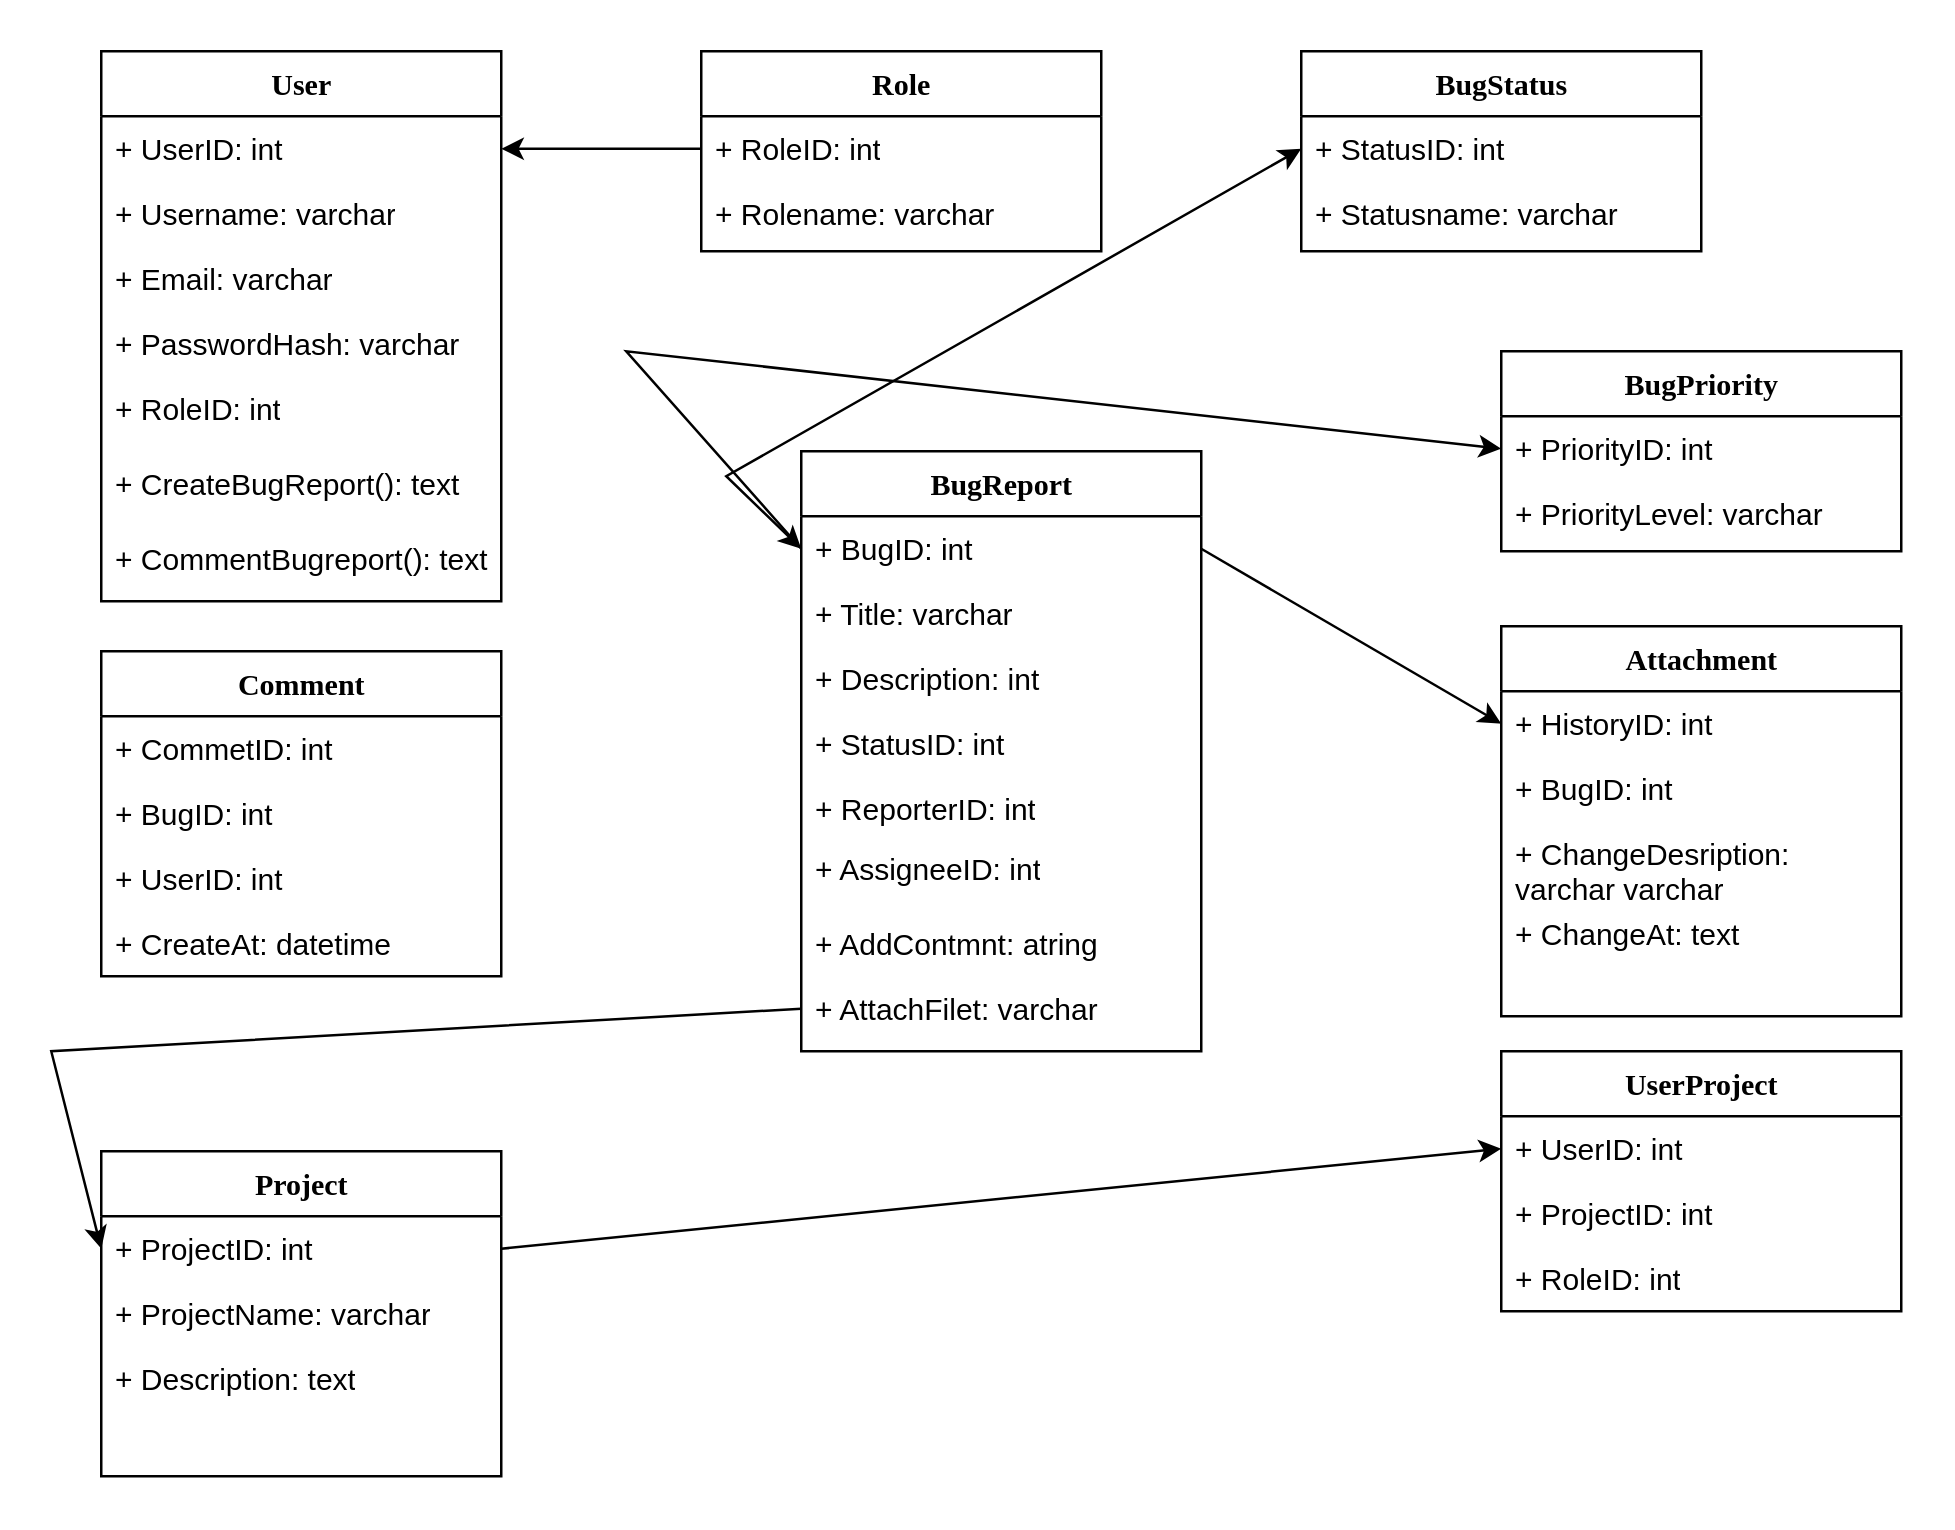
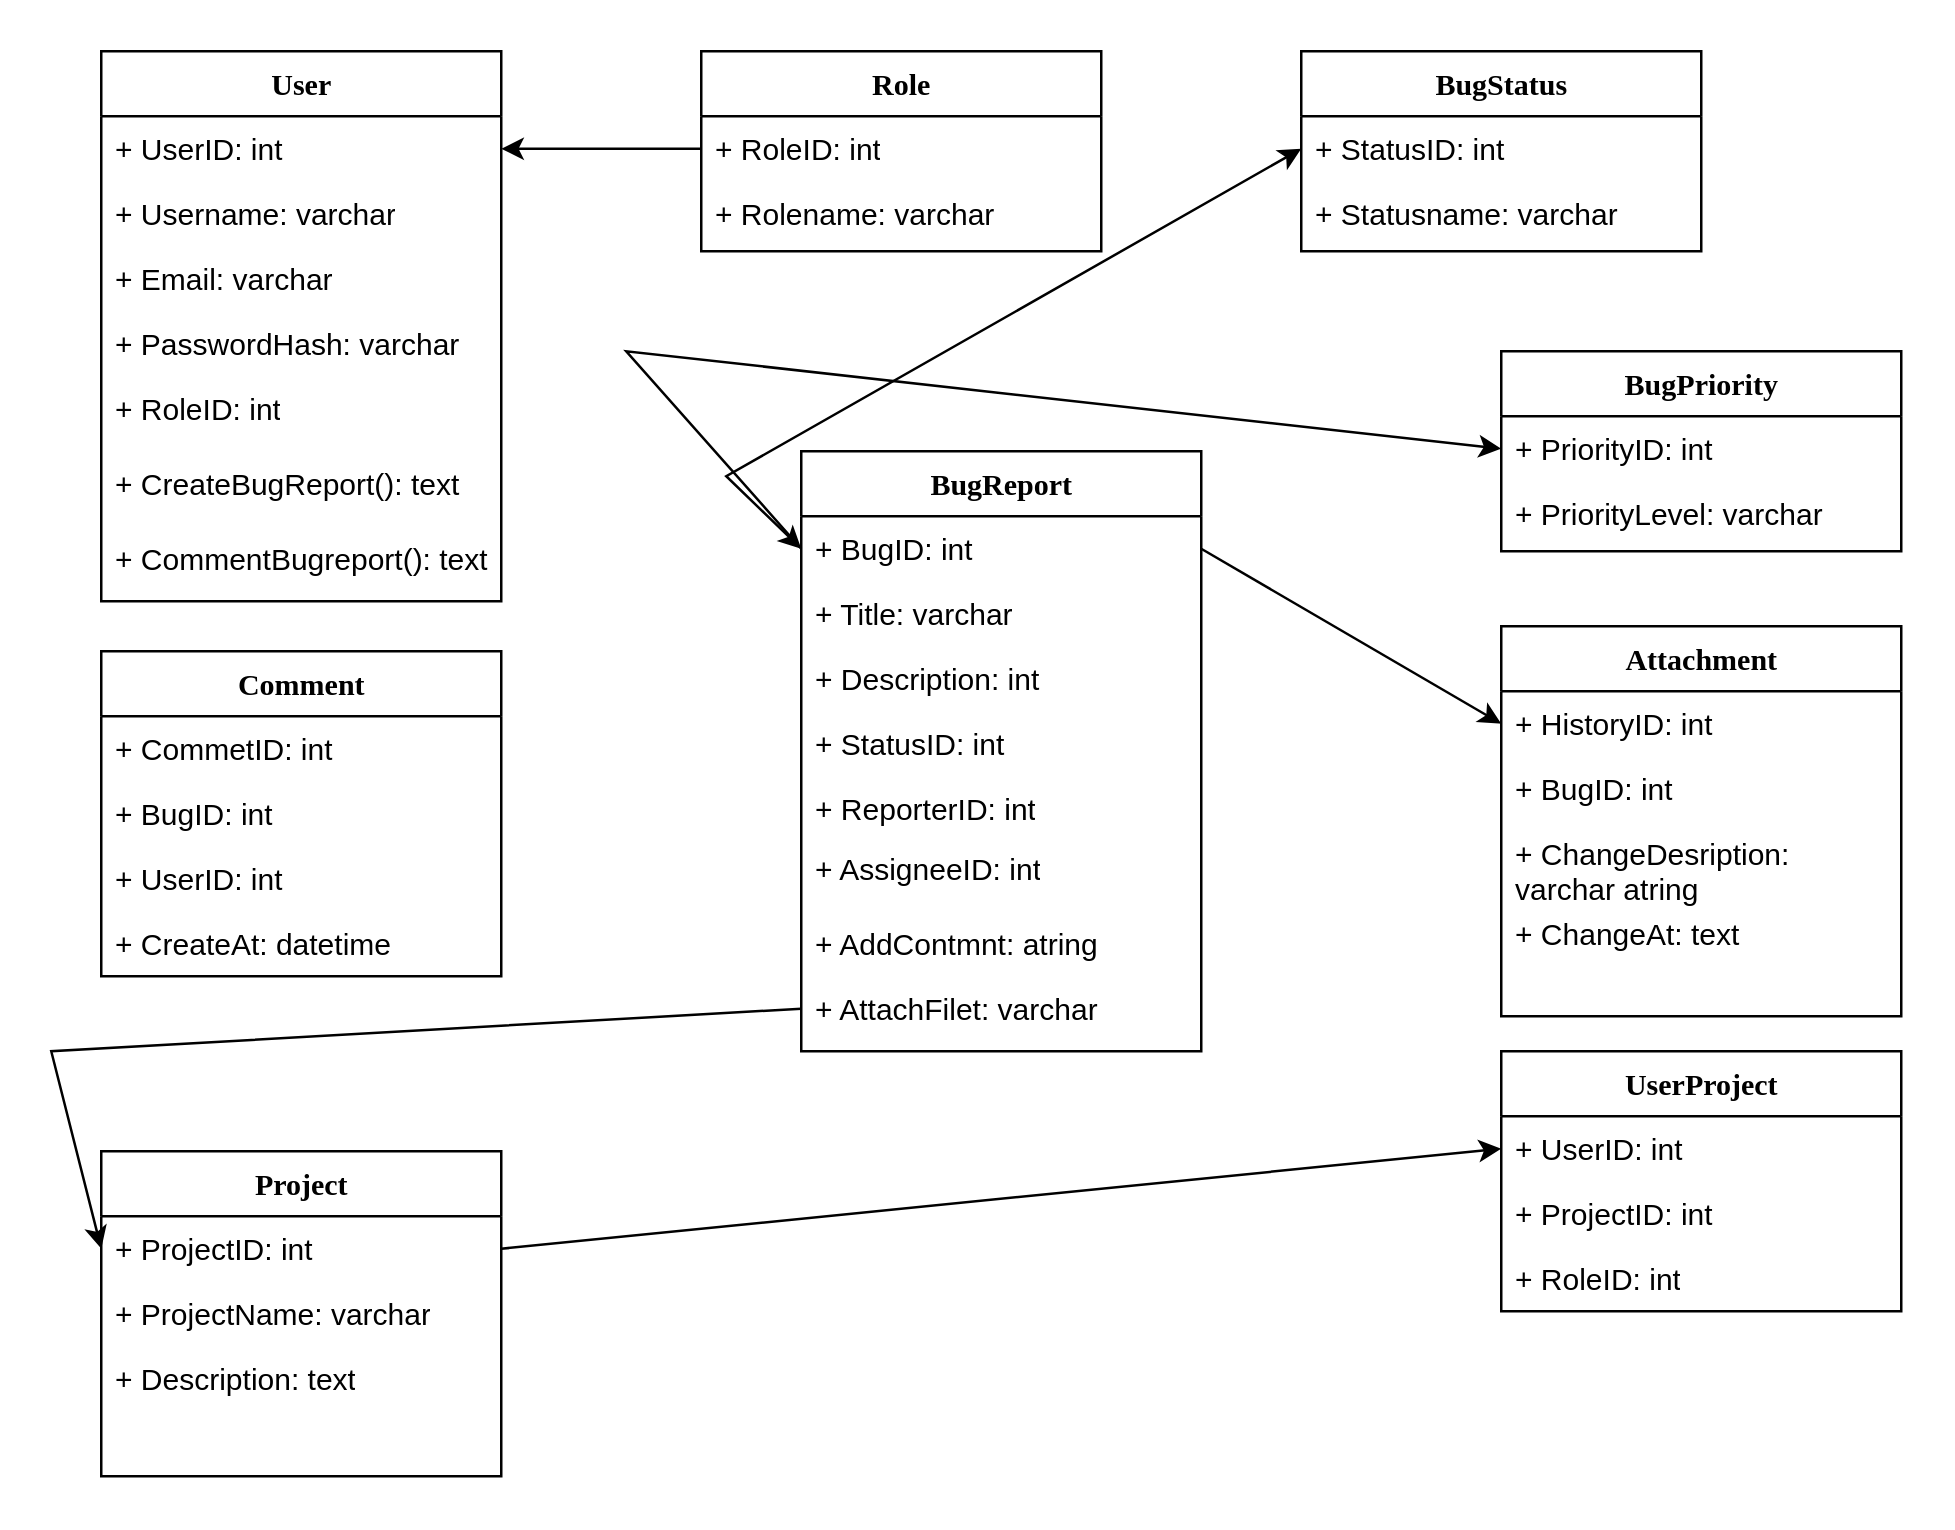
(1704, 875) -> (1704, 875)
